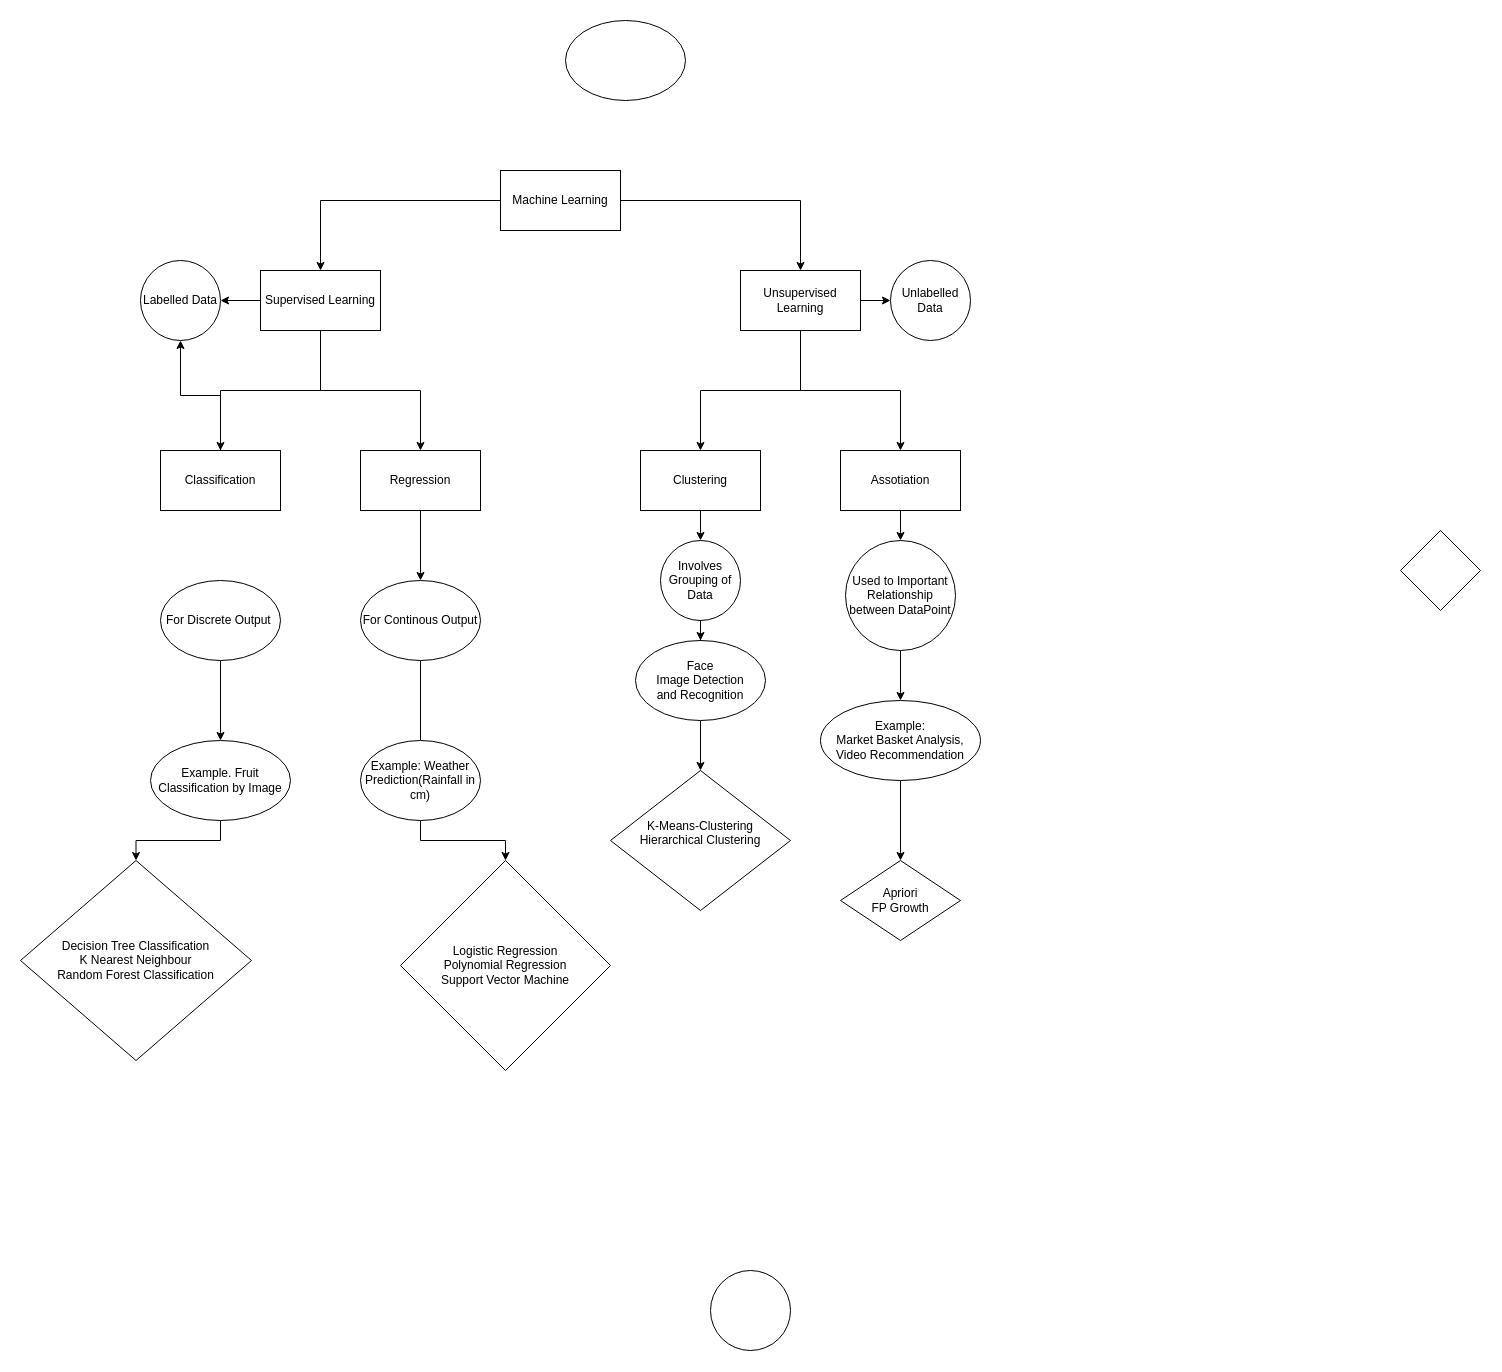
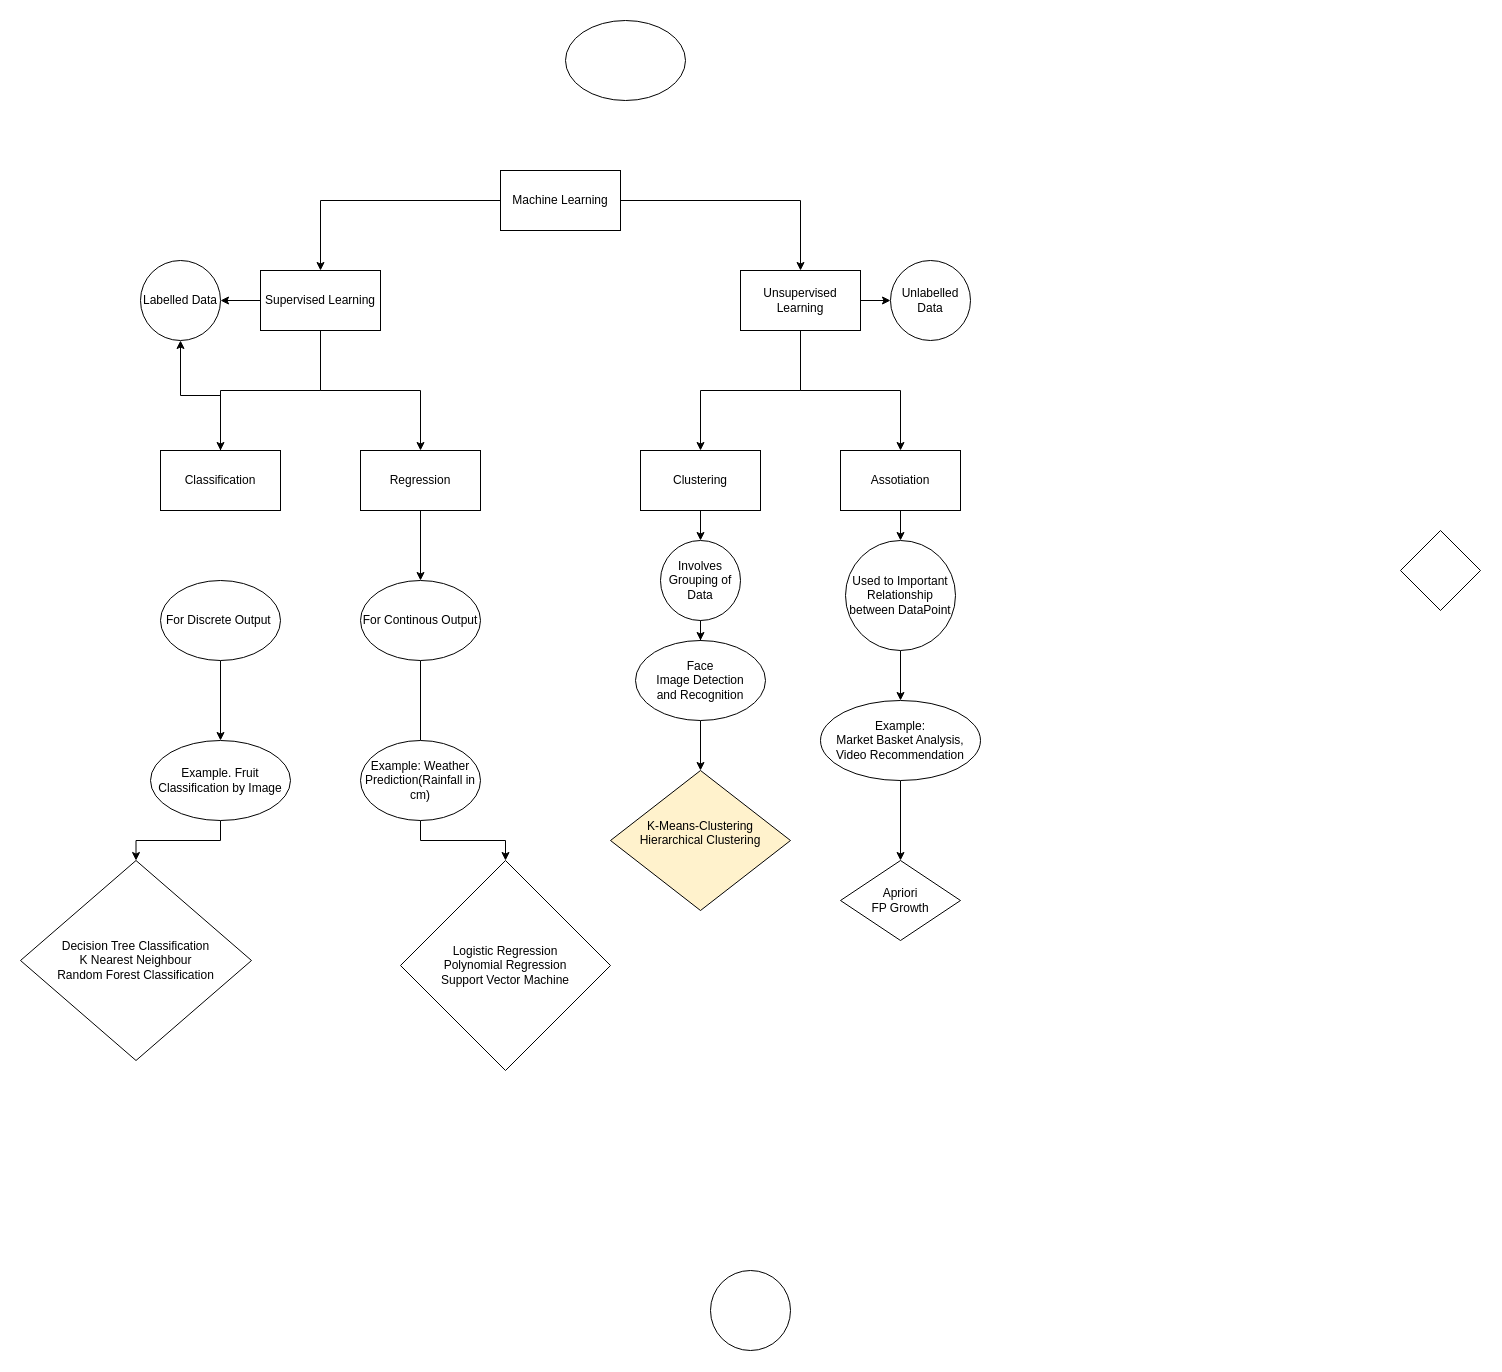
(701, 841) -> (701, 841)
